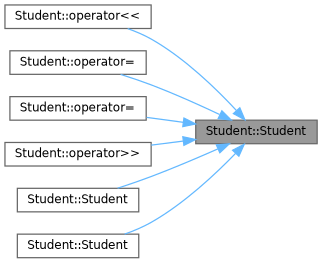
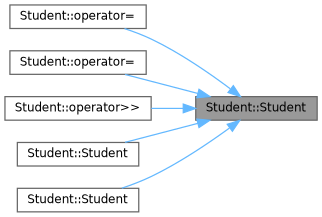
(78, 17) -> none
